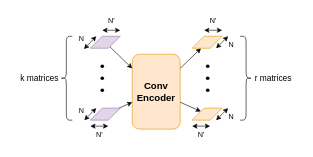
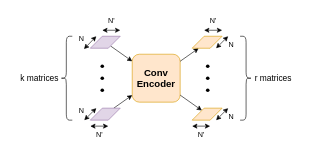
(156, 92) -> (156, 78)
